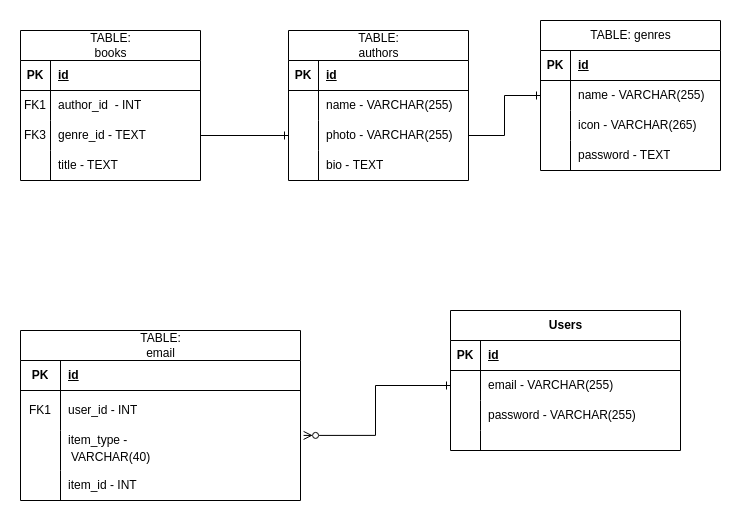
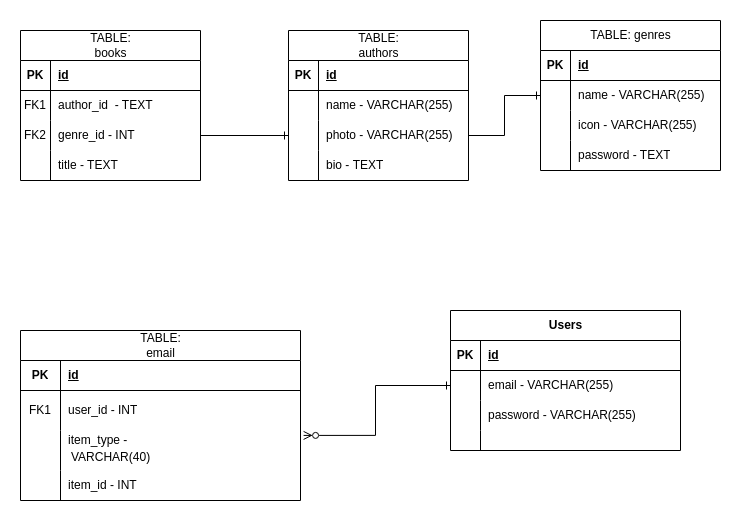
(108, 106) -> (111, 106)
(639, 126) -> (639, 126)
(36, 136) -> (36, 136)
(104, 136) -> (101, 136)
